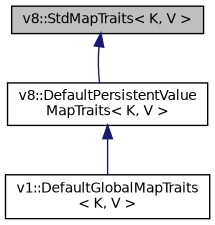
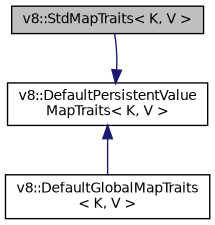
(98, 65) -> (117, 51)
(108, 197) -> (108, 197)
